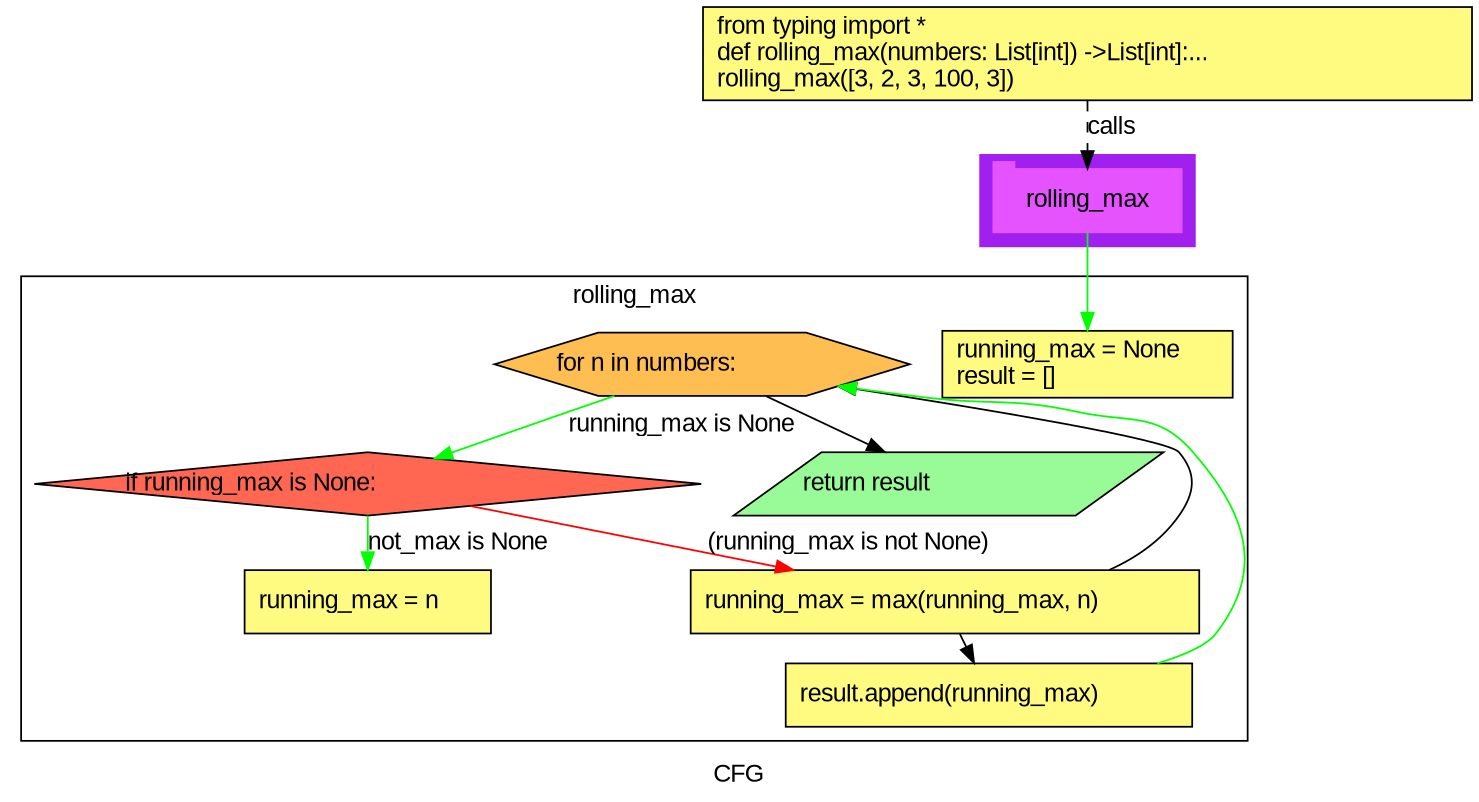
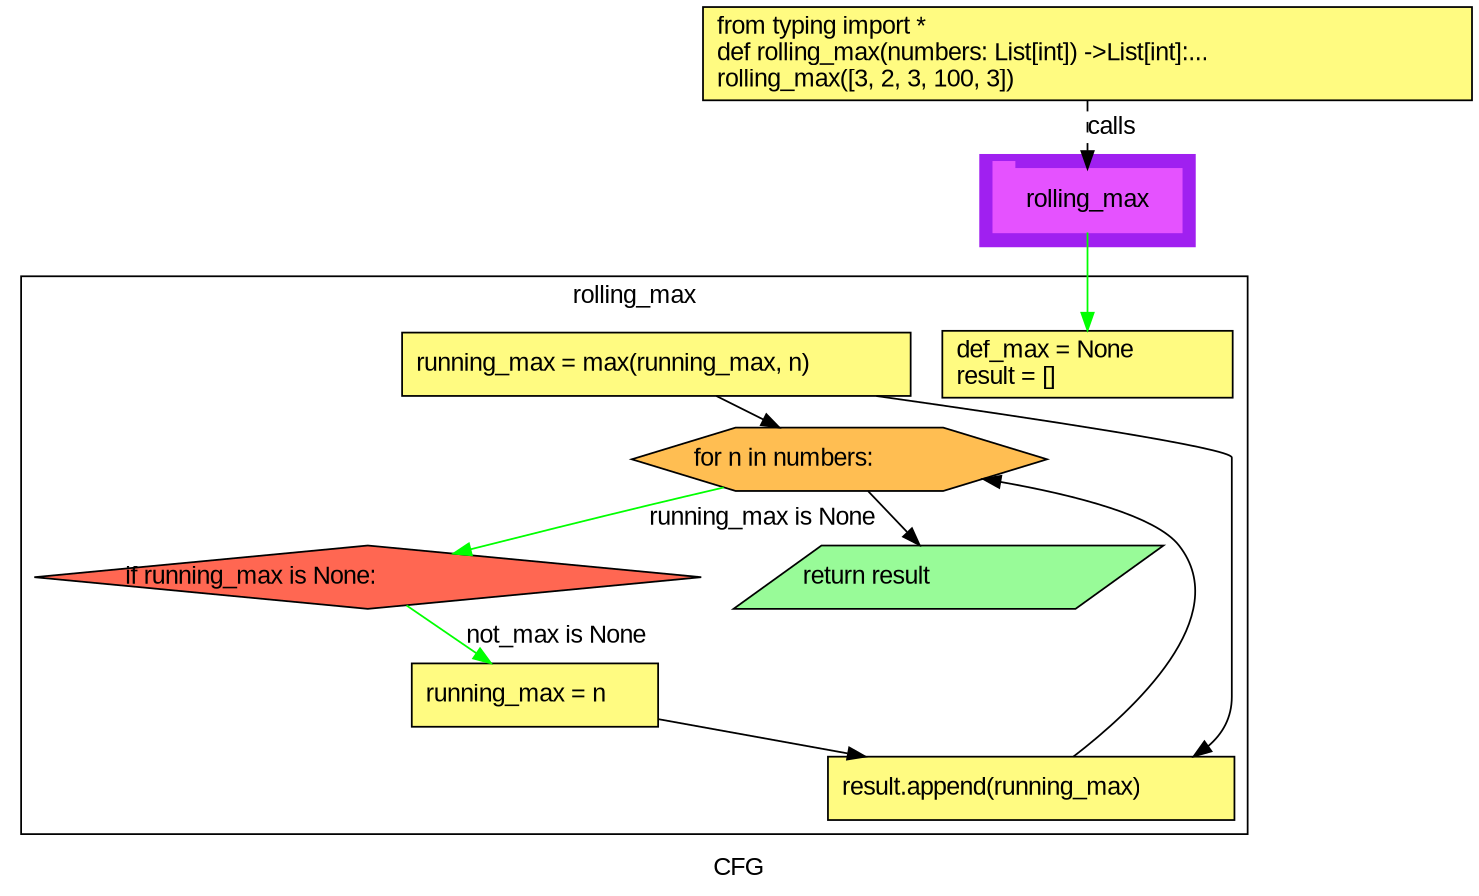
(1088, 364) -> (1088, 364)
(1162, 428) -> (1193, 576)
(623, 536) -> none
none -> (753, 736)
